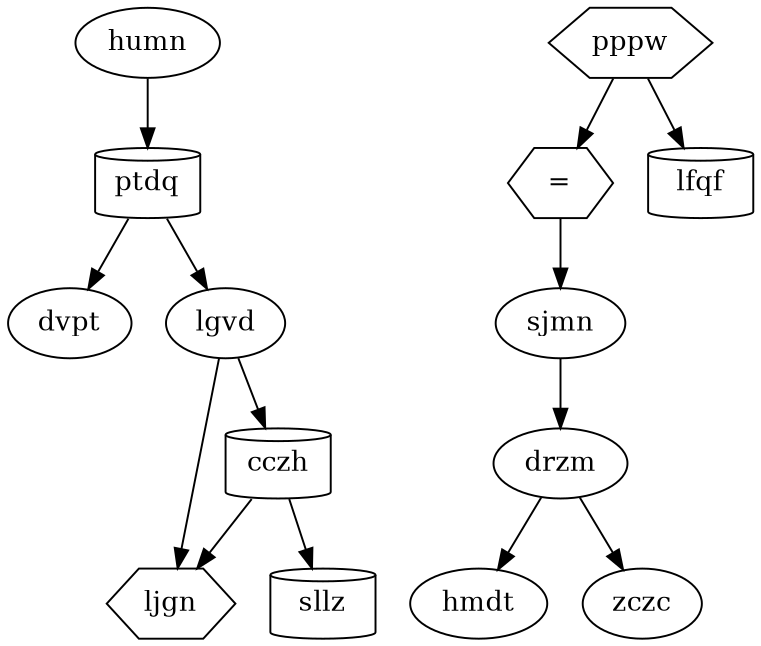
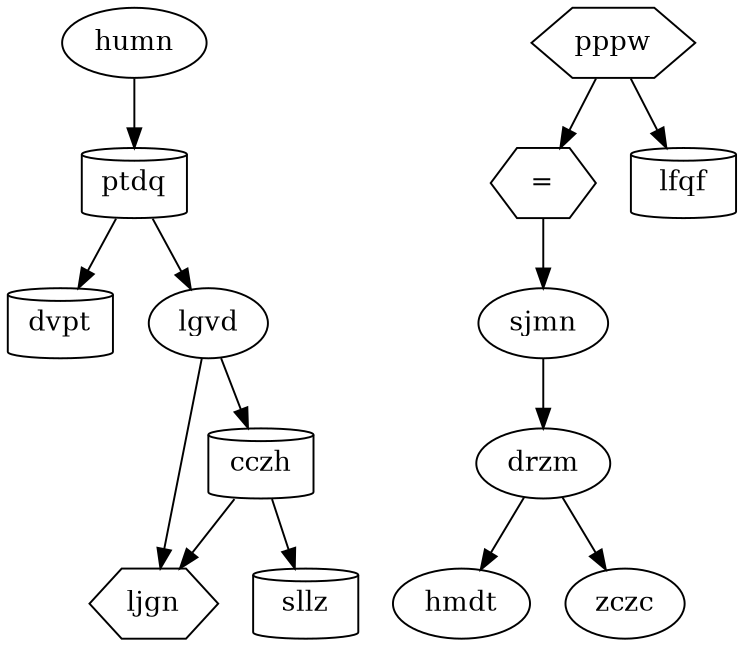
(70, 323) -> (60, 323)
